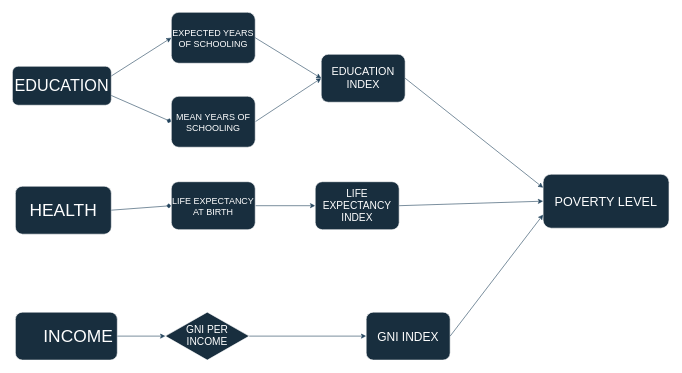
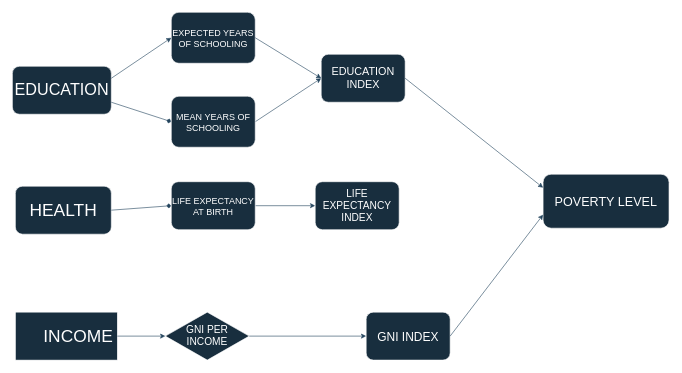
(62, 86) -> (62, 90)
(532, 202) -> none
(66, 336) -> (66, 336)
